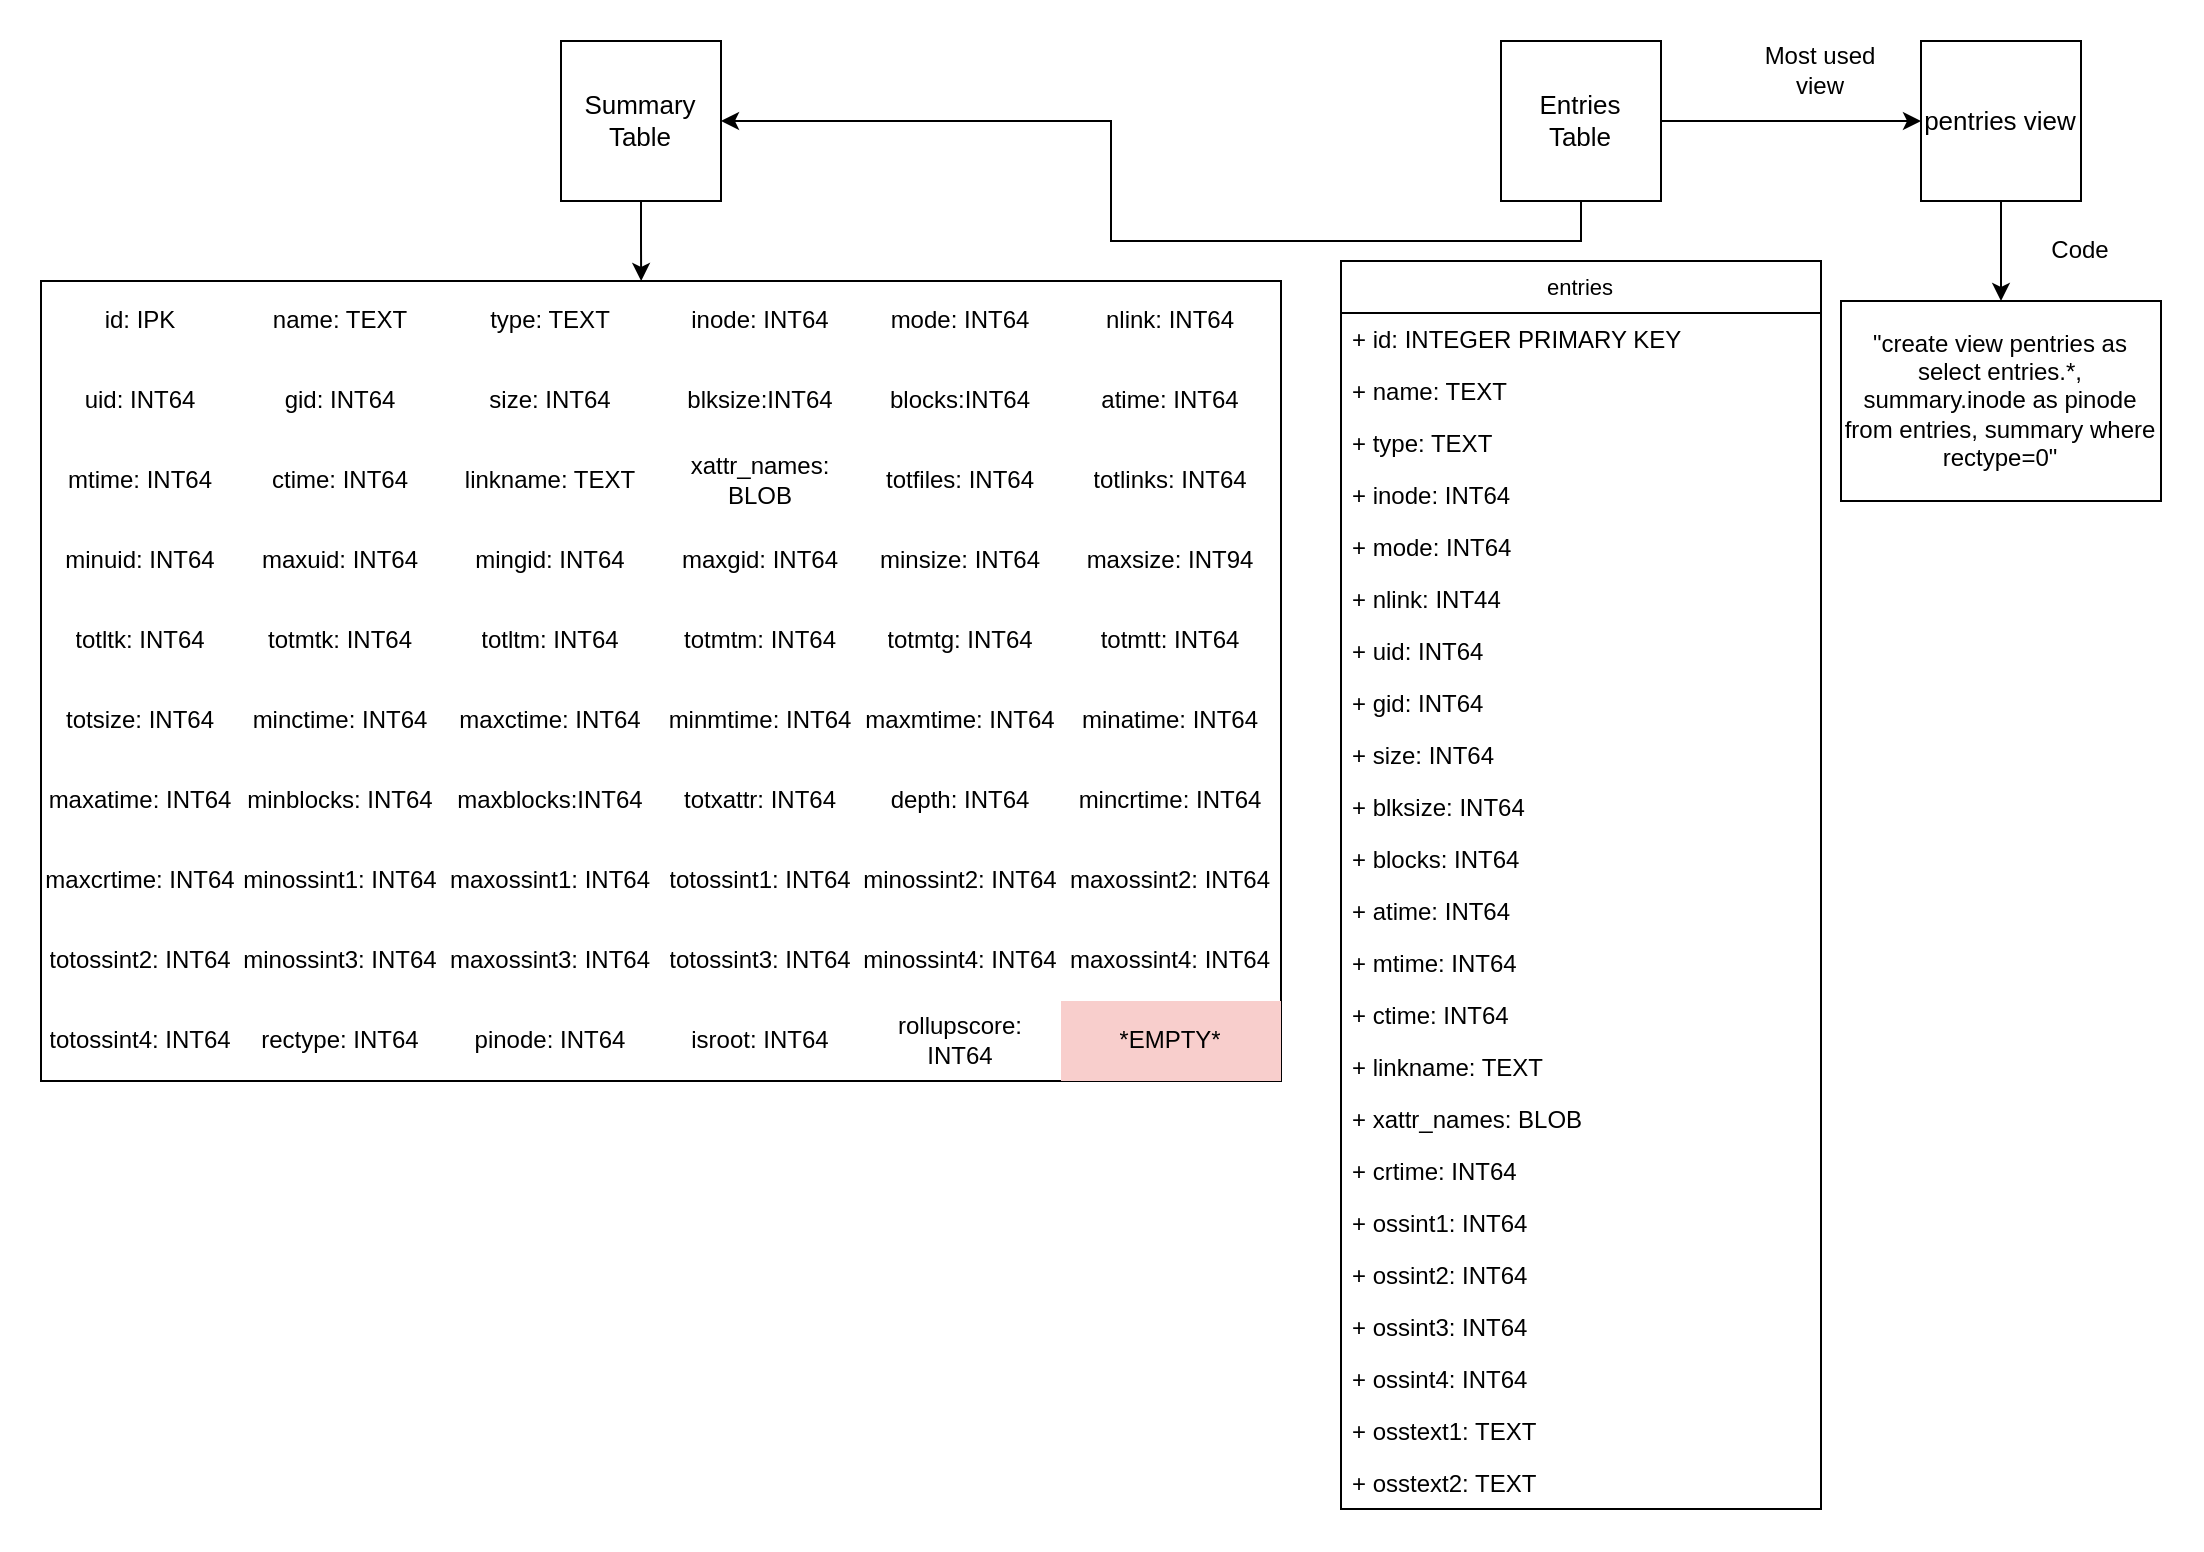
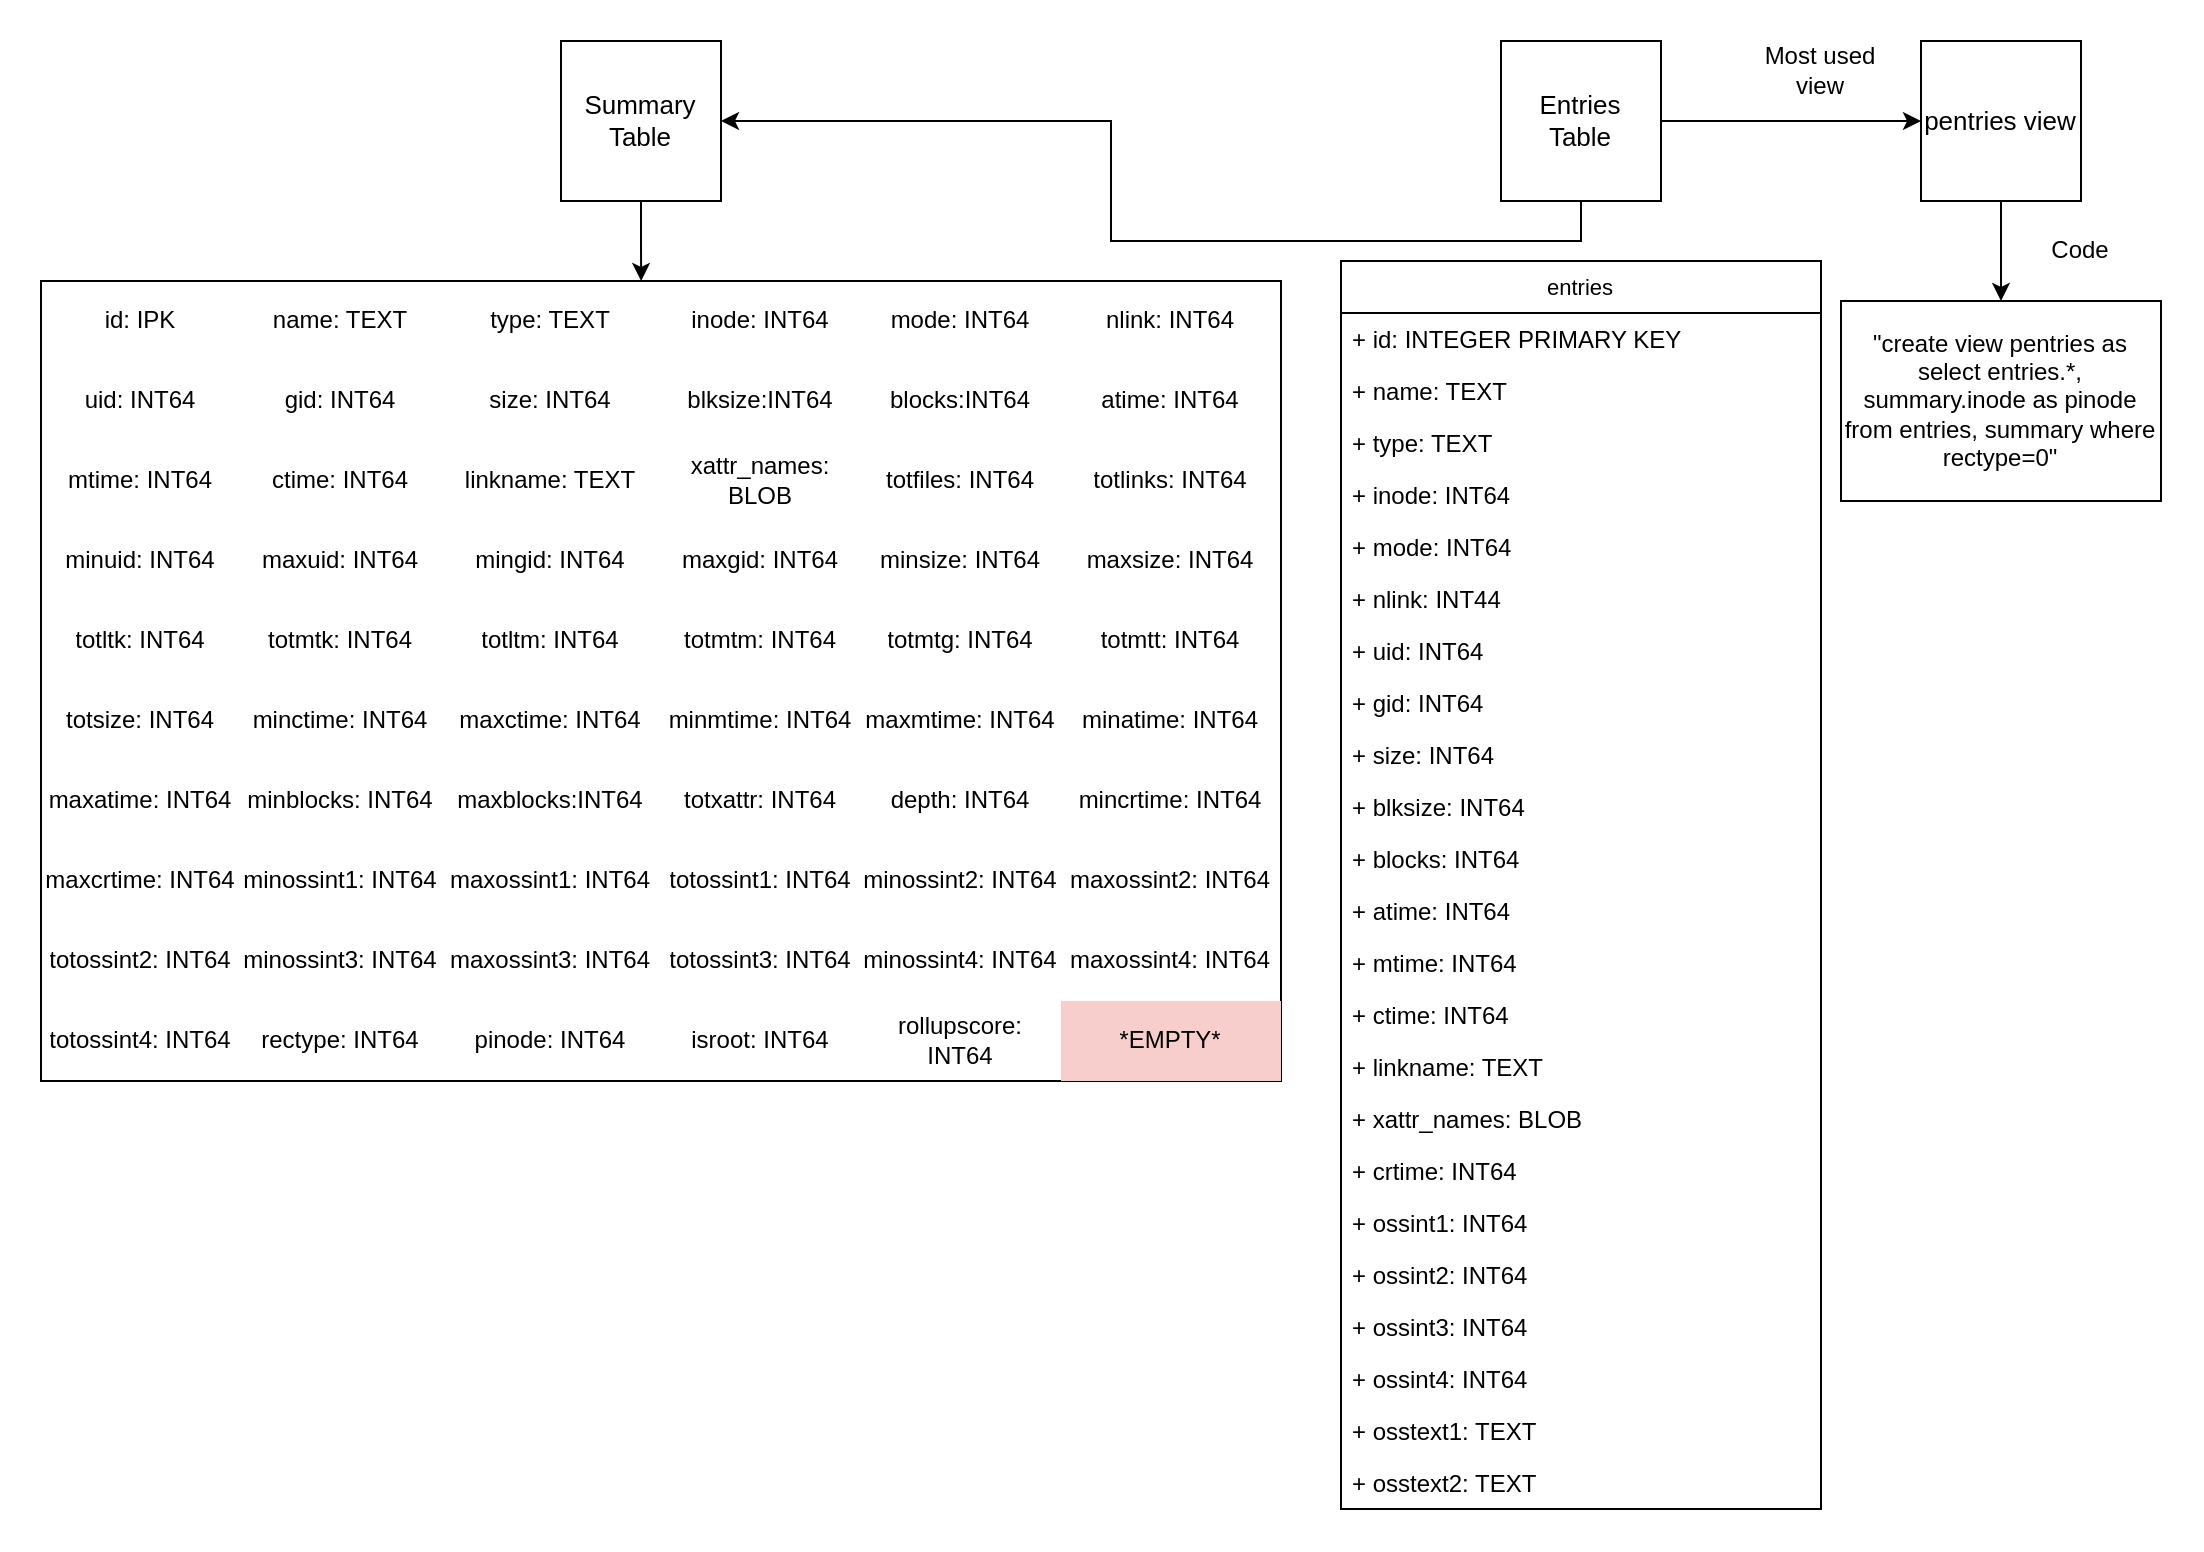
(1171, 561) -> (1171, 561)
